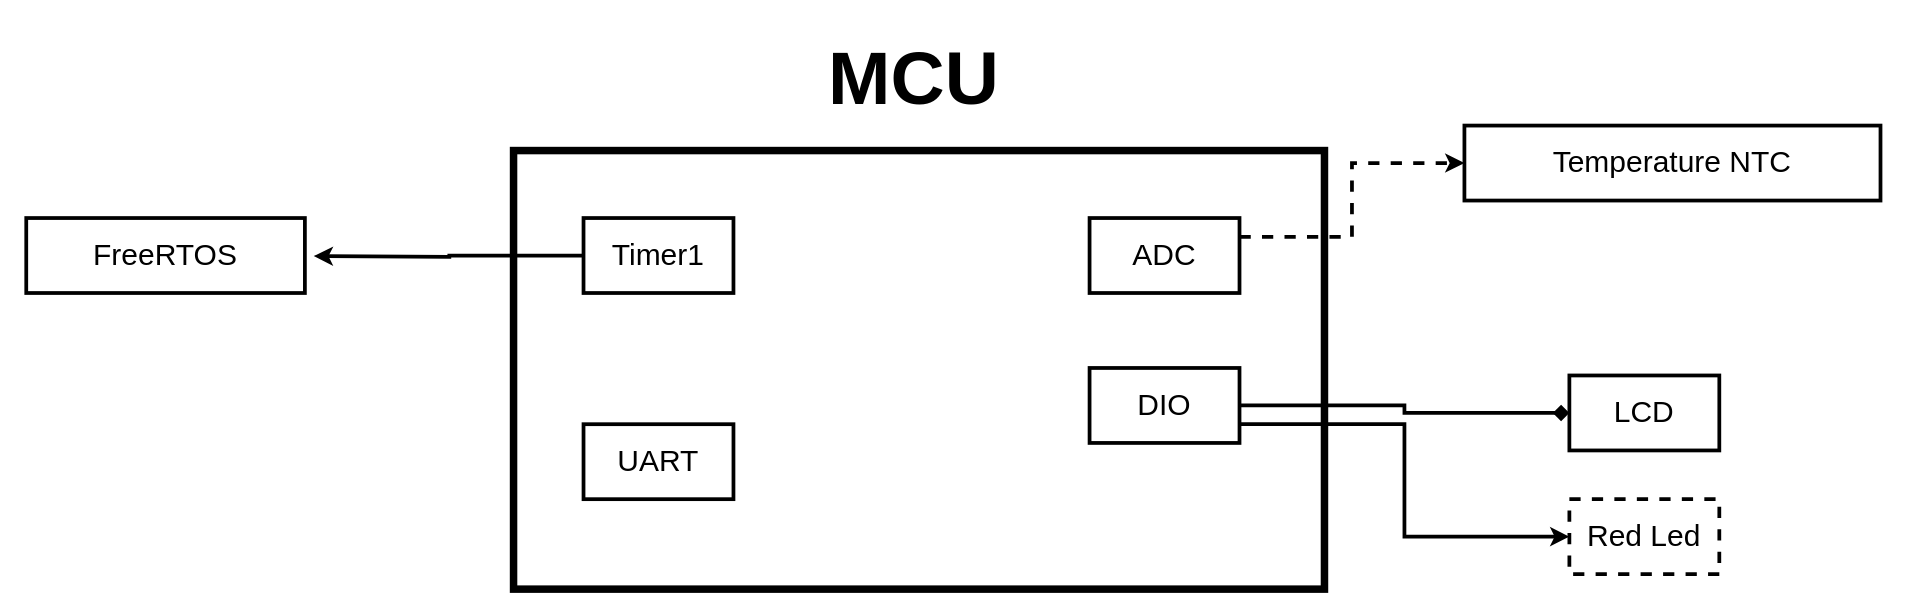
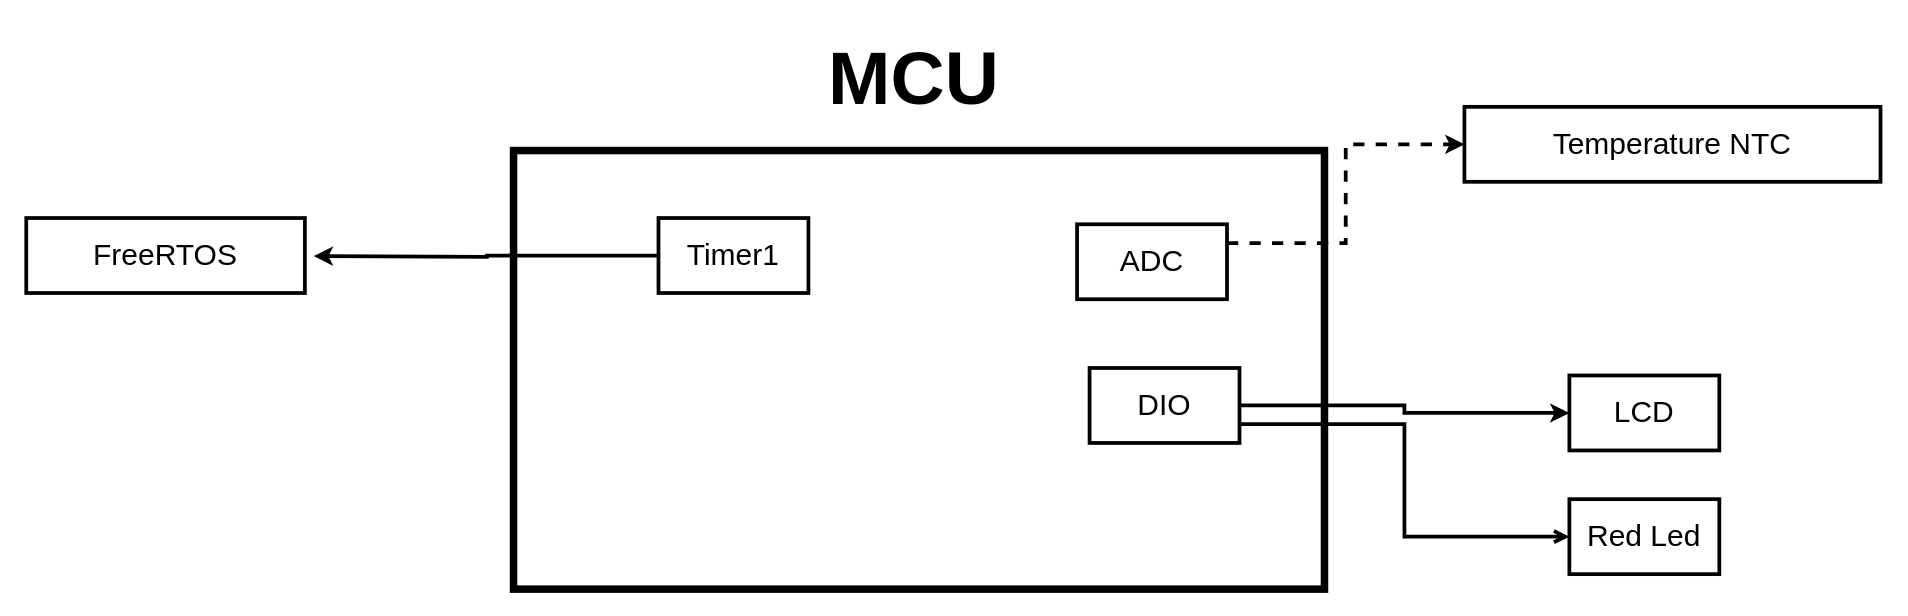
(1673, 163) -> (1673, 144)
(658, 256) -> (733, 256)
(1164, 256) -> (1152, 262)
(1553, 413) -> (1553, 413)
(658, 462) -> none
(1554, 537) -> (1554, 537)
(1644, 537) -> (1644, 537)
